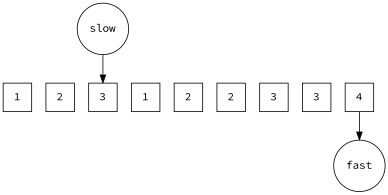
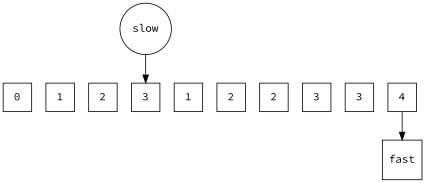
none -> (17, 97)
(359, 166) -> (402, 160)
